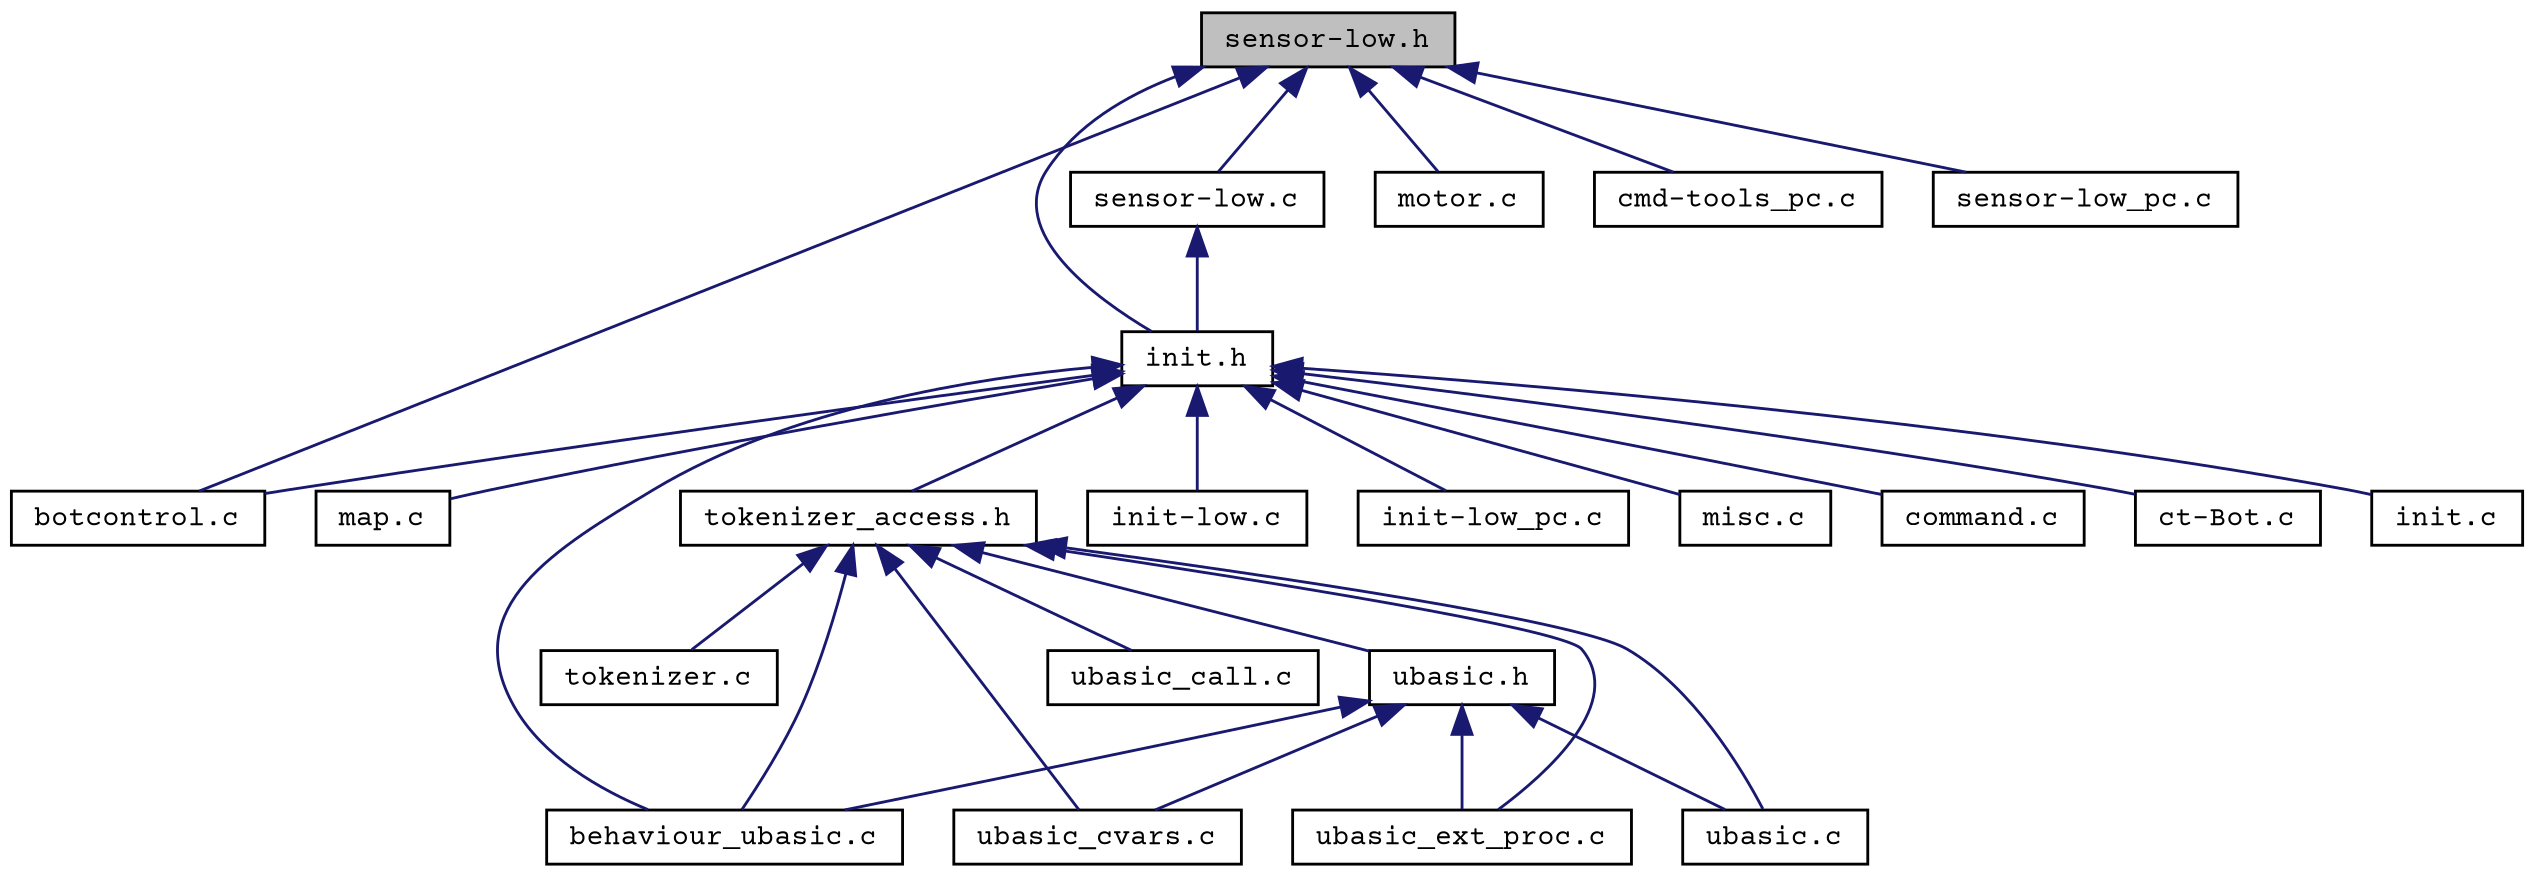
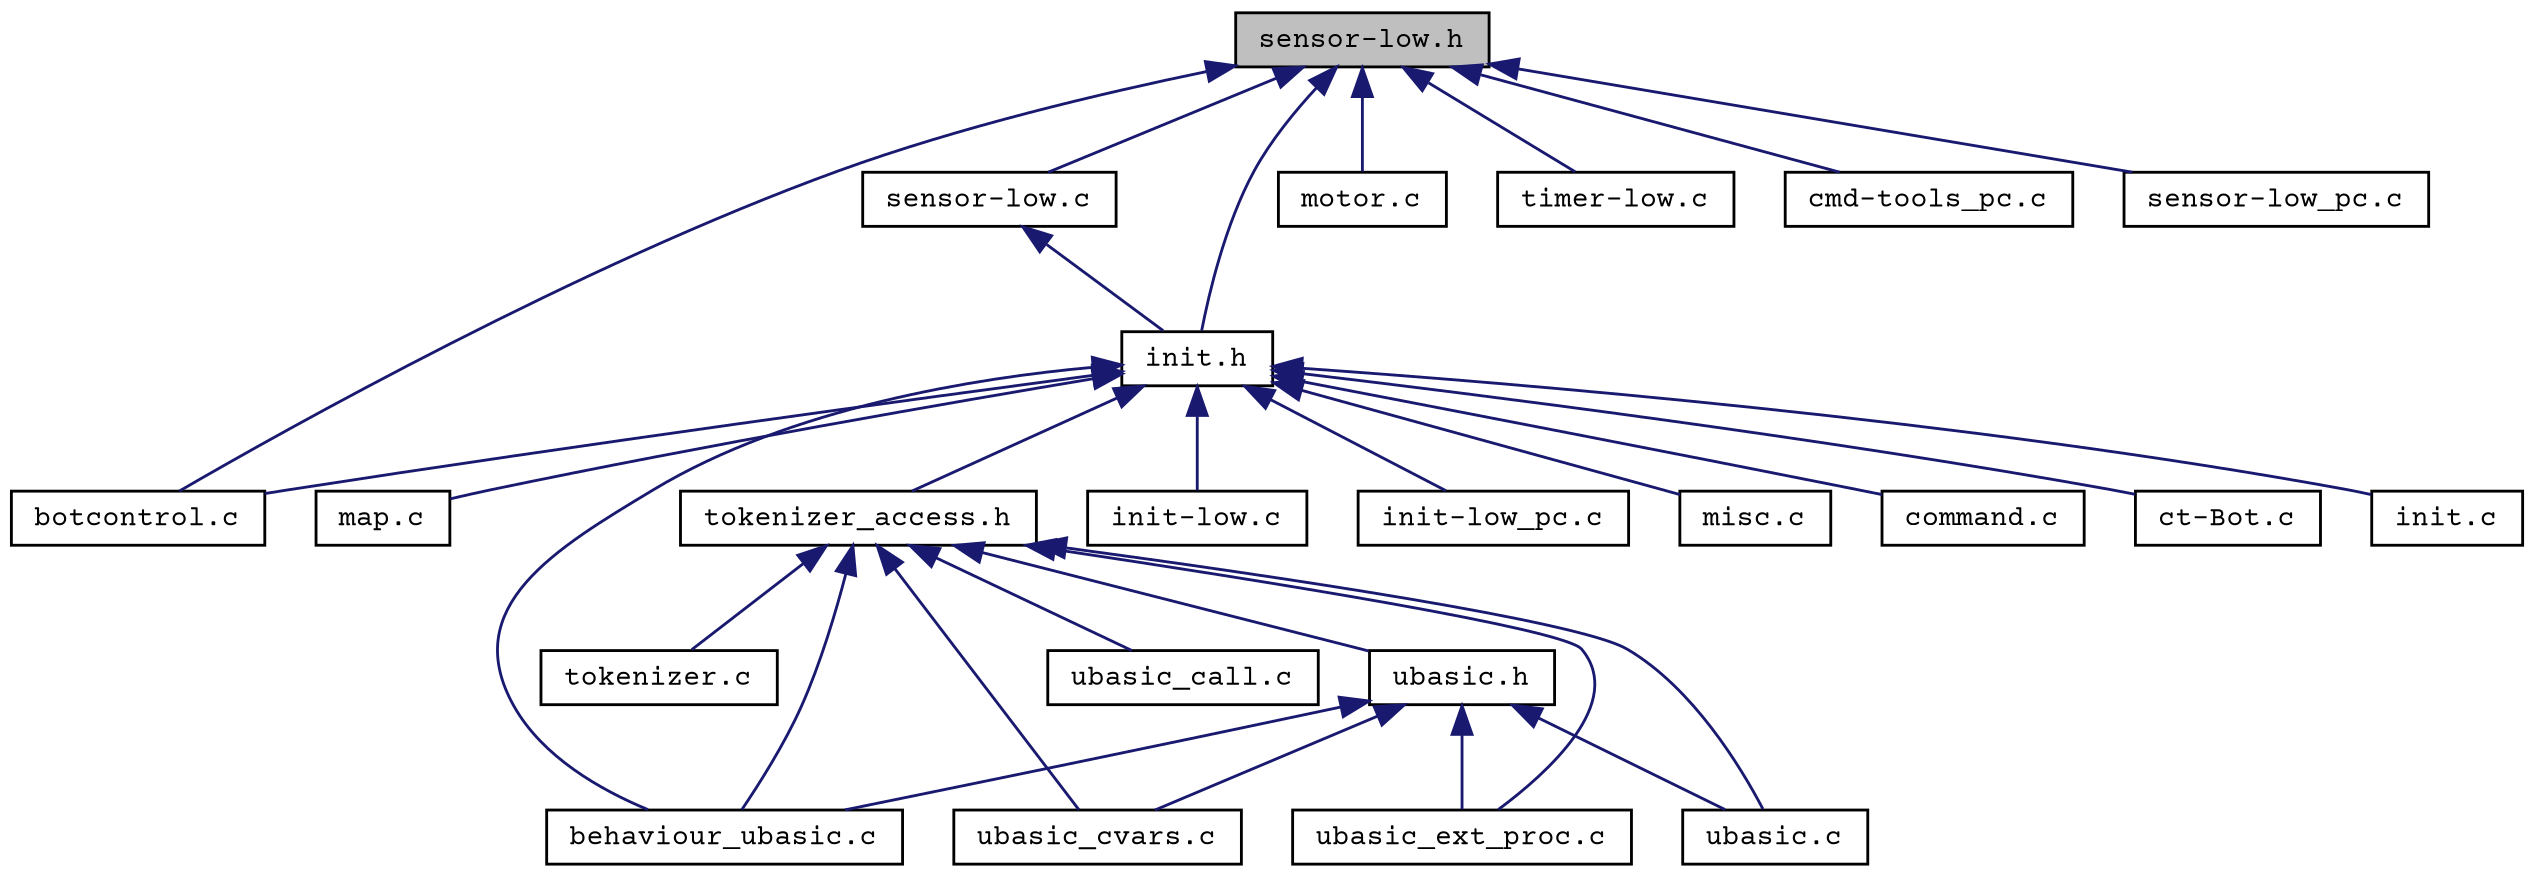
none -> (1616, 199)
